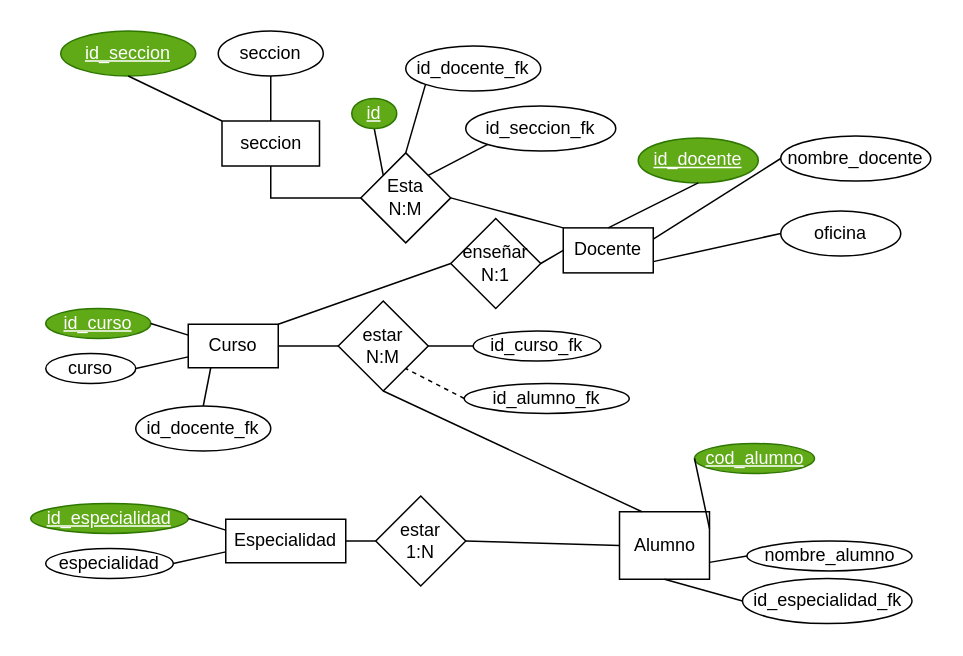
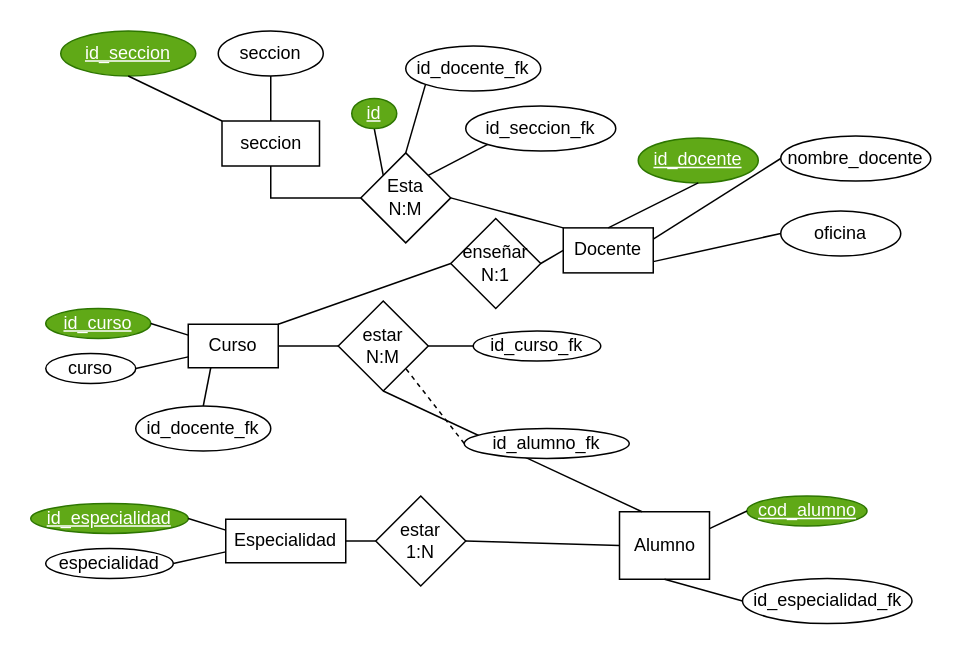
(547, 398) -> (547, 443)
(755, 458) -> (807, 511)
(830, 556) -> none
(728, 559) -> none
